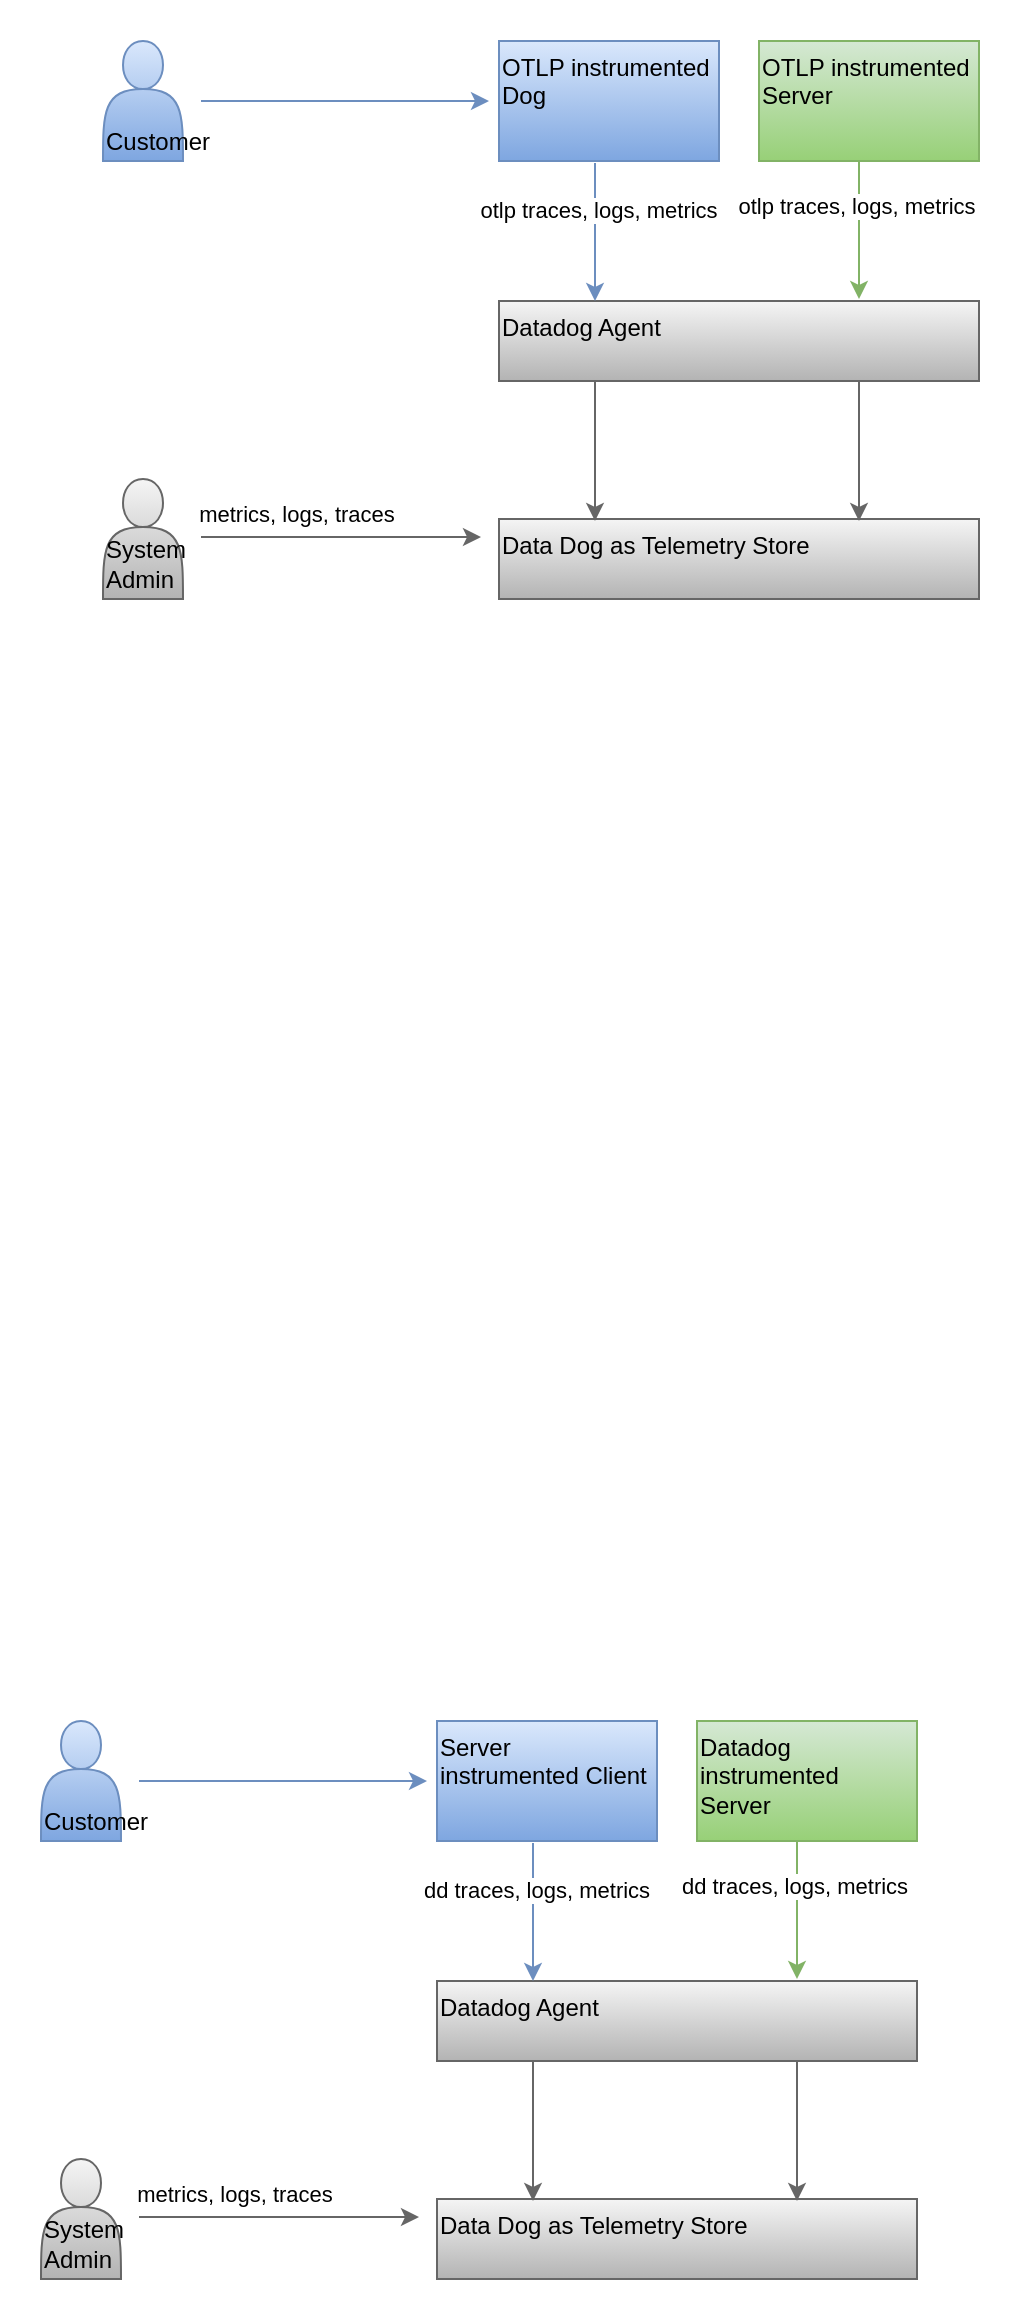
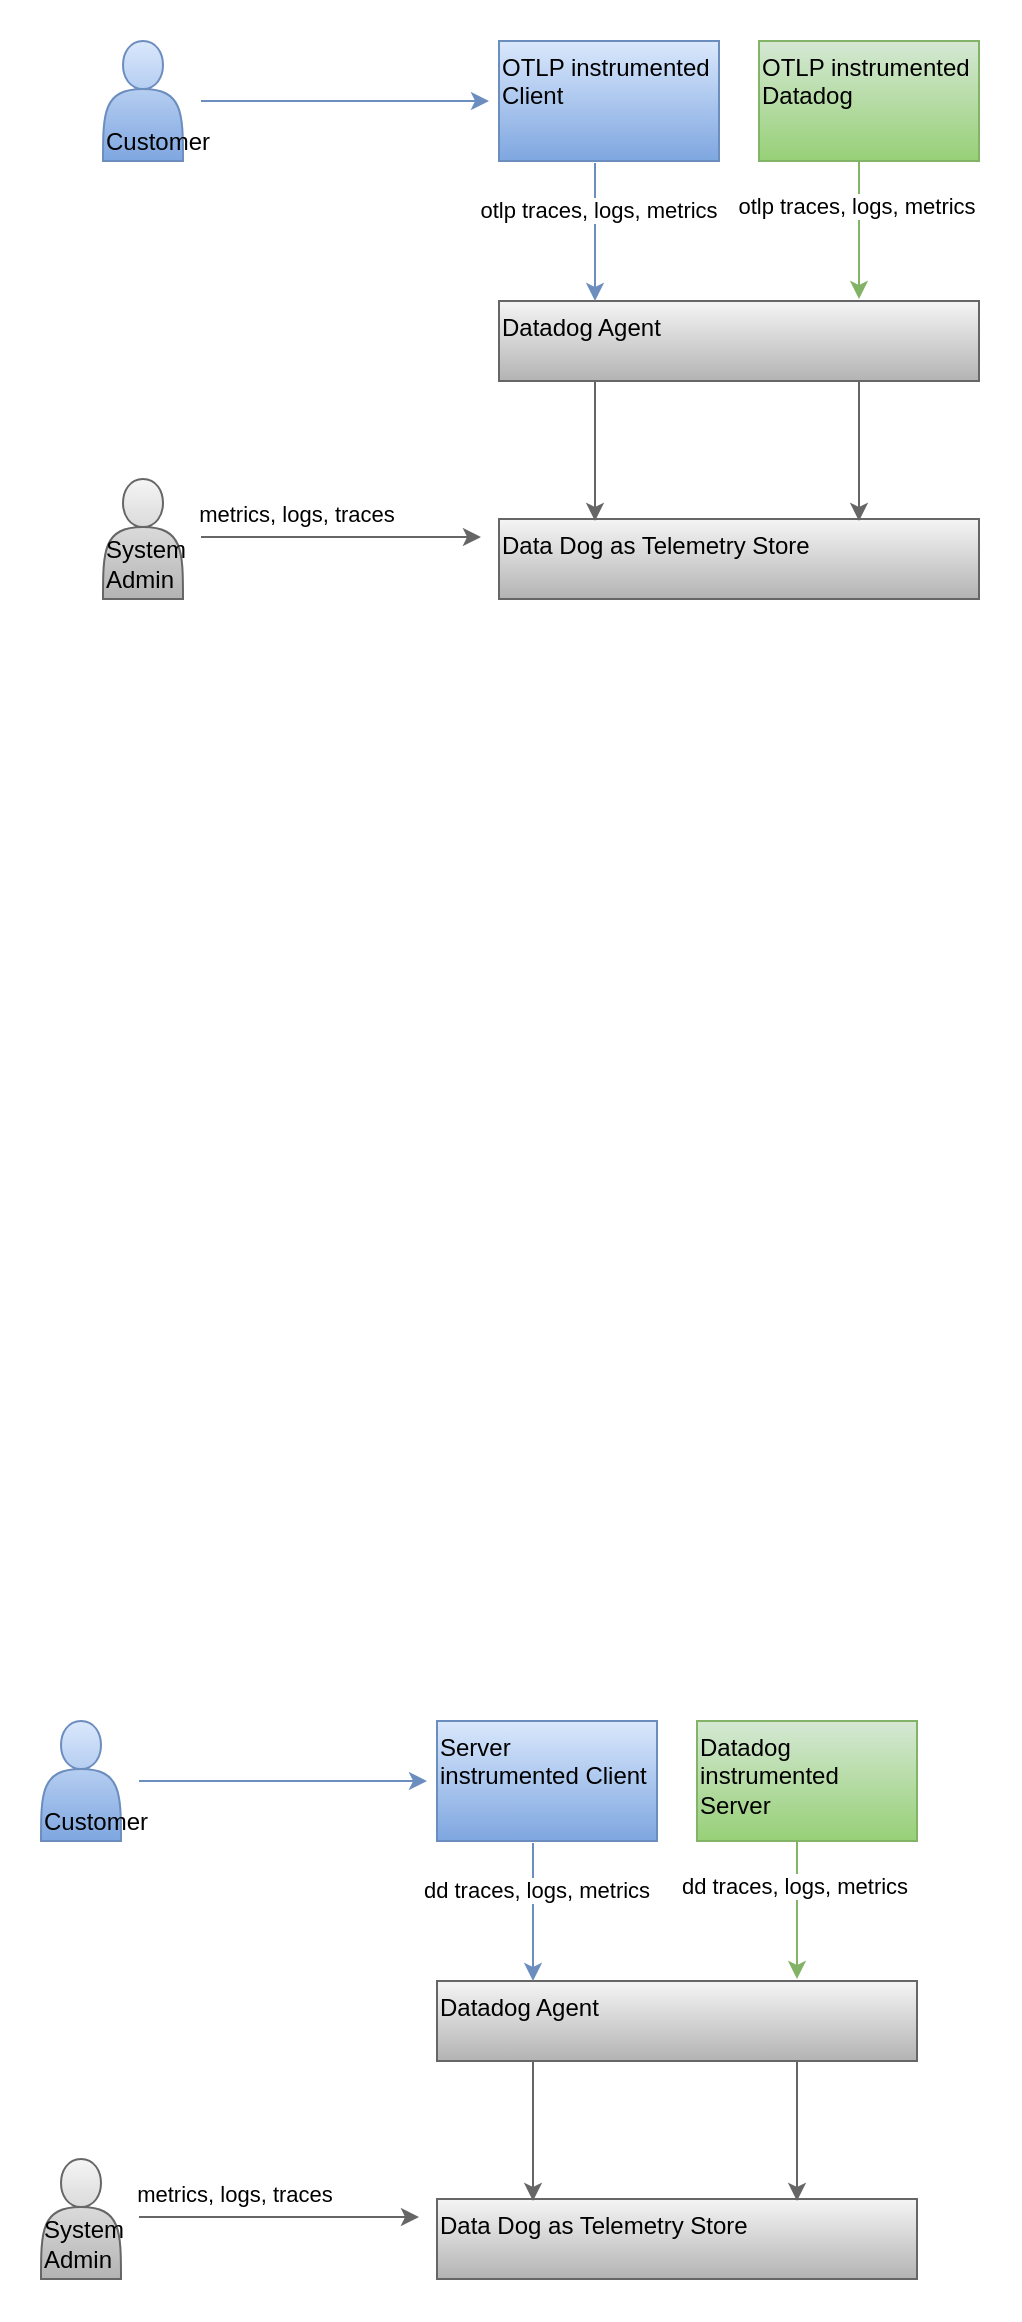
(611, 84) -> (611, 84)
(871, 84) -> (871, 84)
